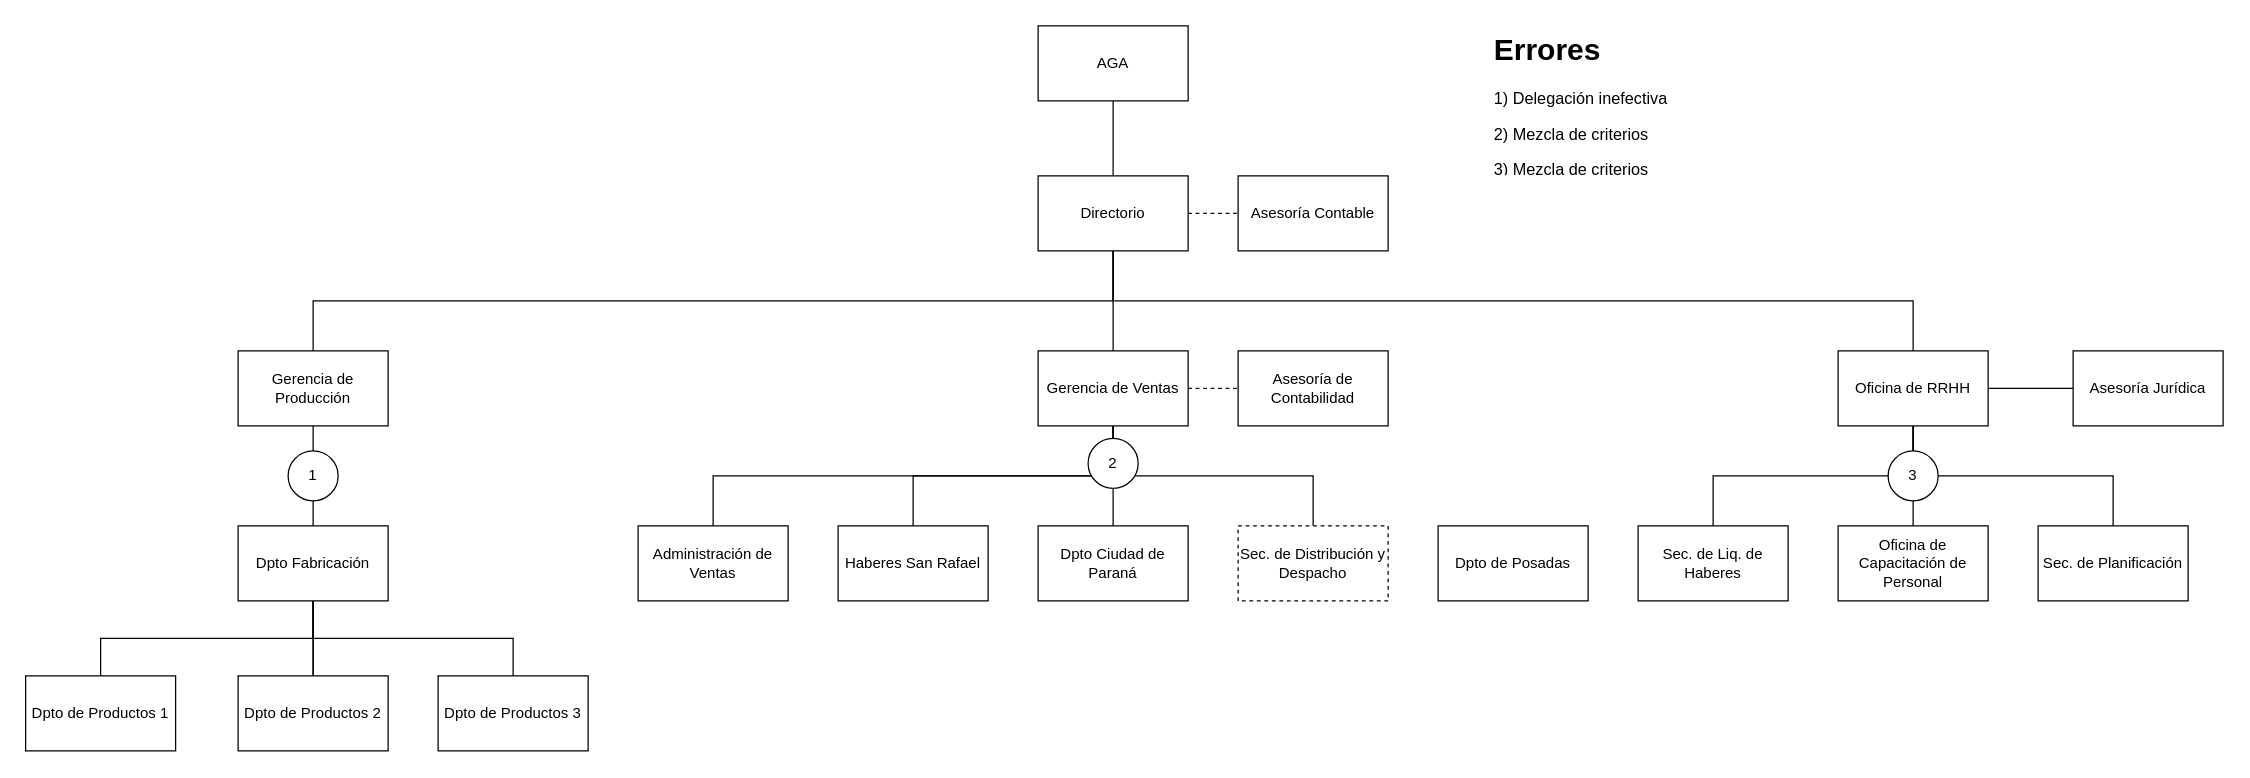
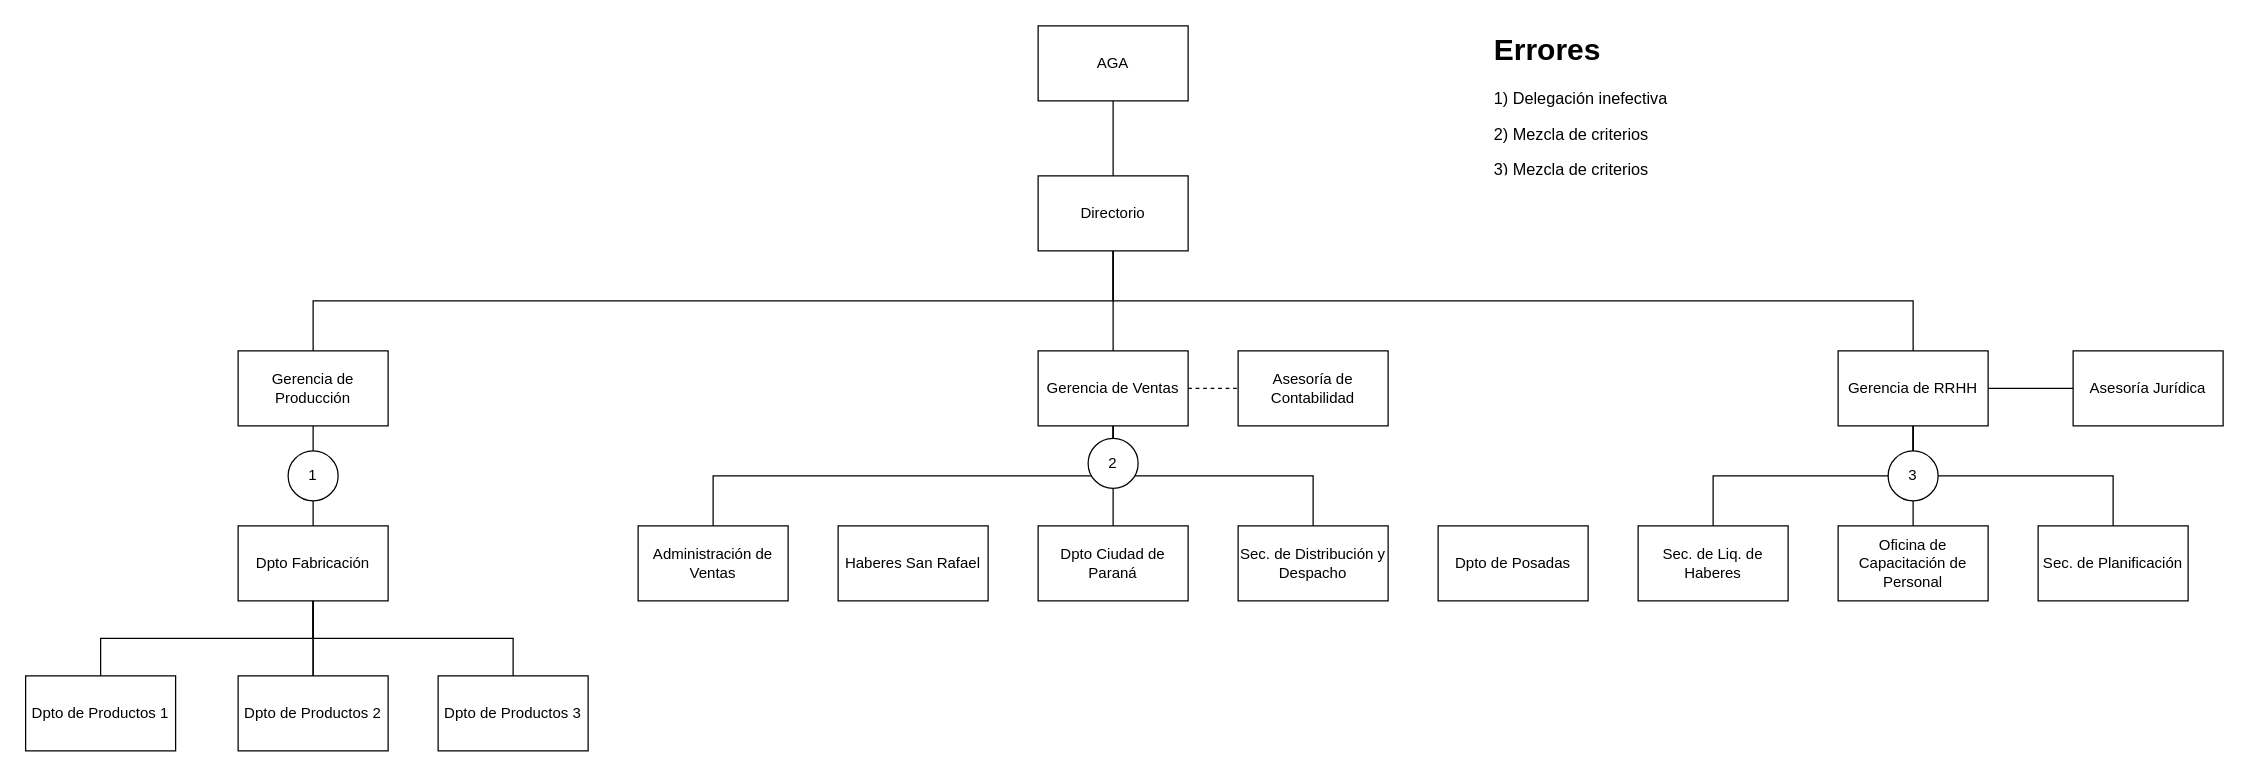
(1213, 213) -> none
(1313, 213) -> none
(1913, 388) -> (1913, 388)
(913, 501) -> none
(1313, 563) -> (1313, 563)
